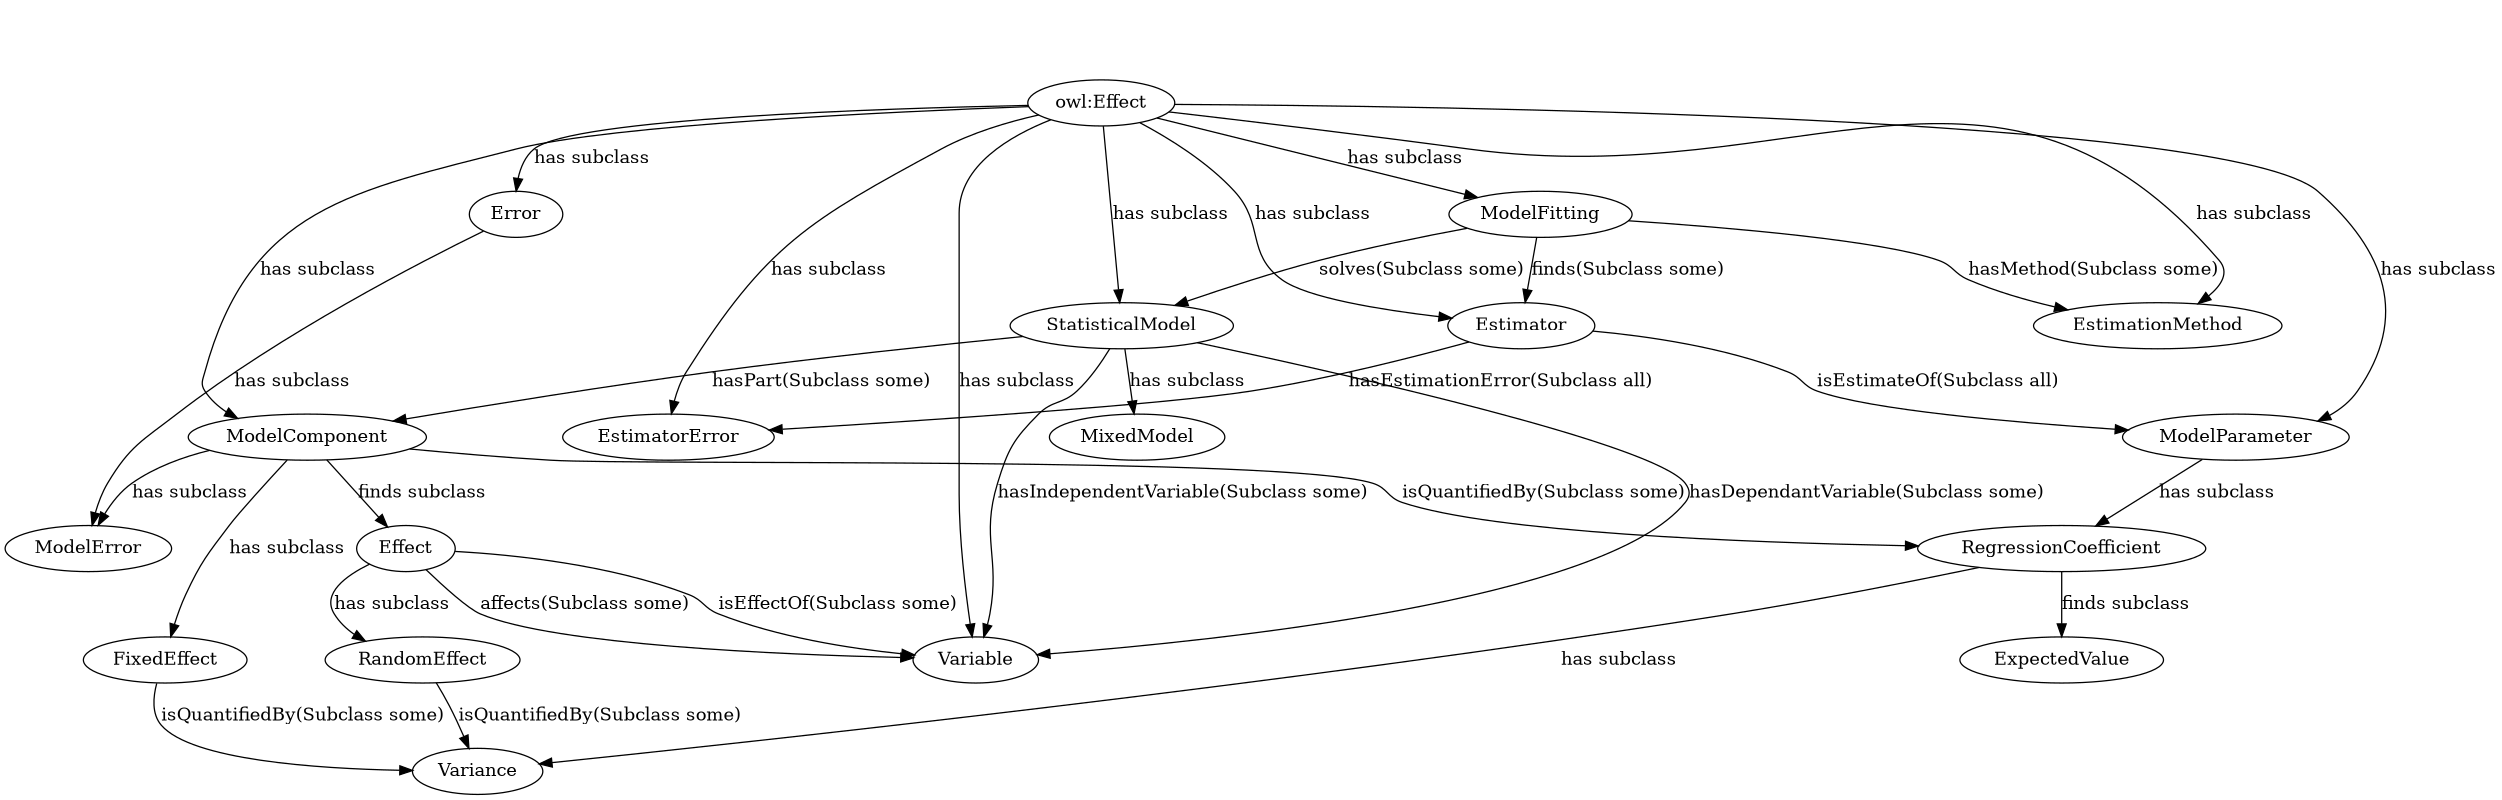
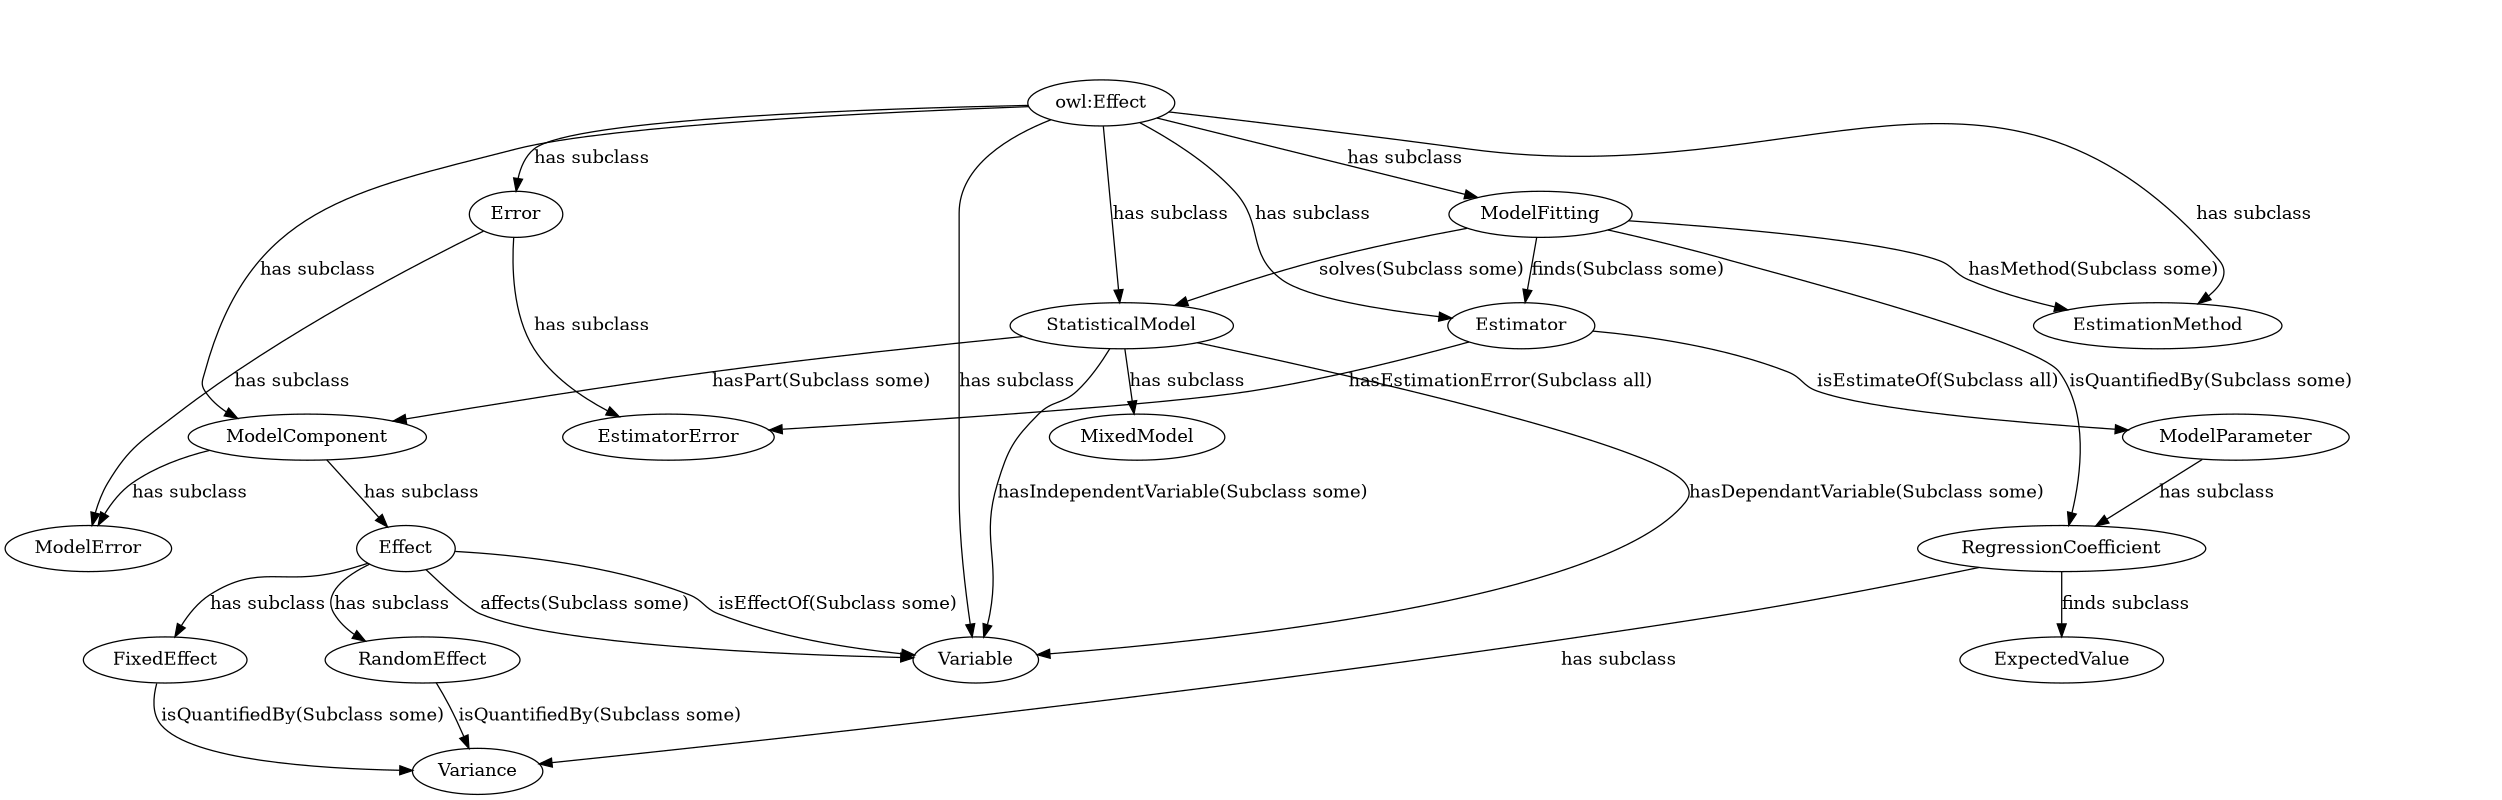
(1847, 123) -> none
(823, 218) -> (530, 341)
(1162, 467) -> (1907, 311)
(422, 493) -> (422, 493)
(221, 536) -> (267, 577)
